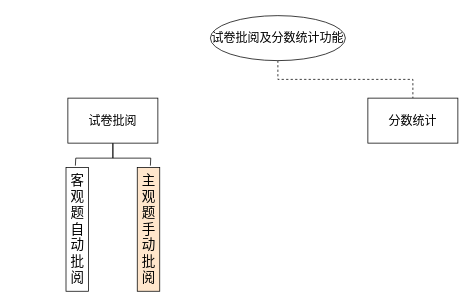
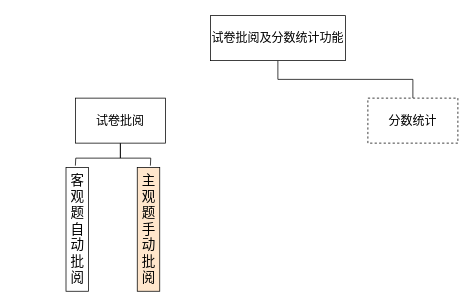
(278, 38) -> (278, 38)
(346, 79) -> (346, 79)
(113, 120) -> (120, 120)
(413, 120) -> (413, 120)
